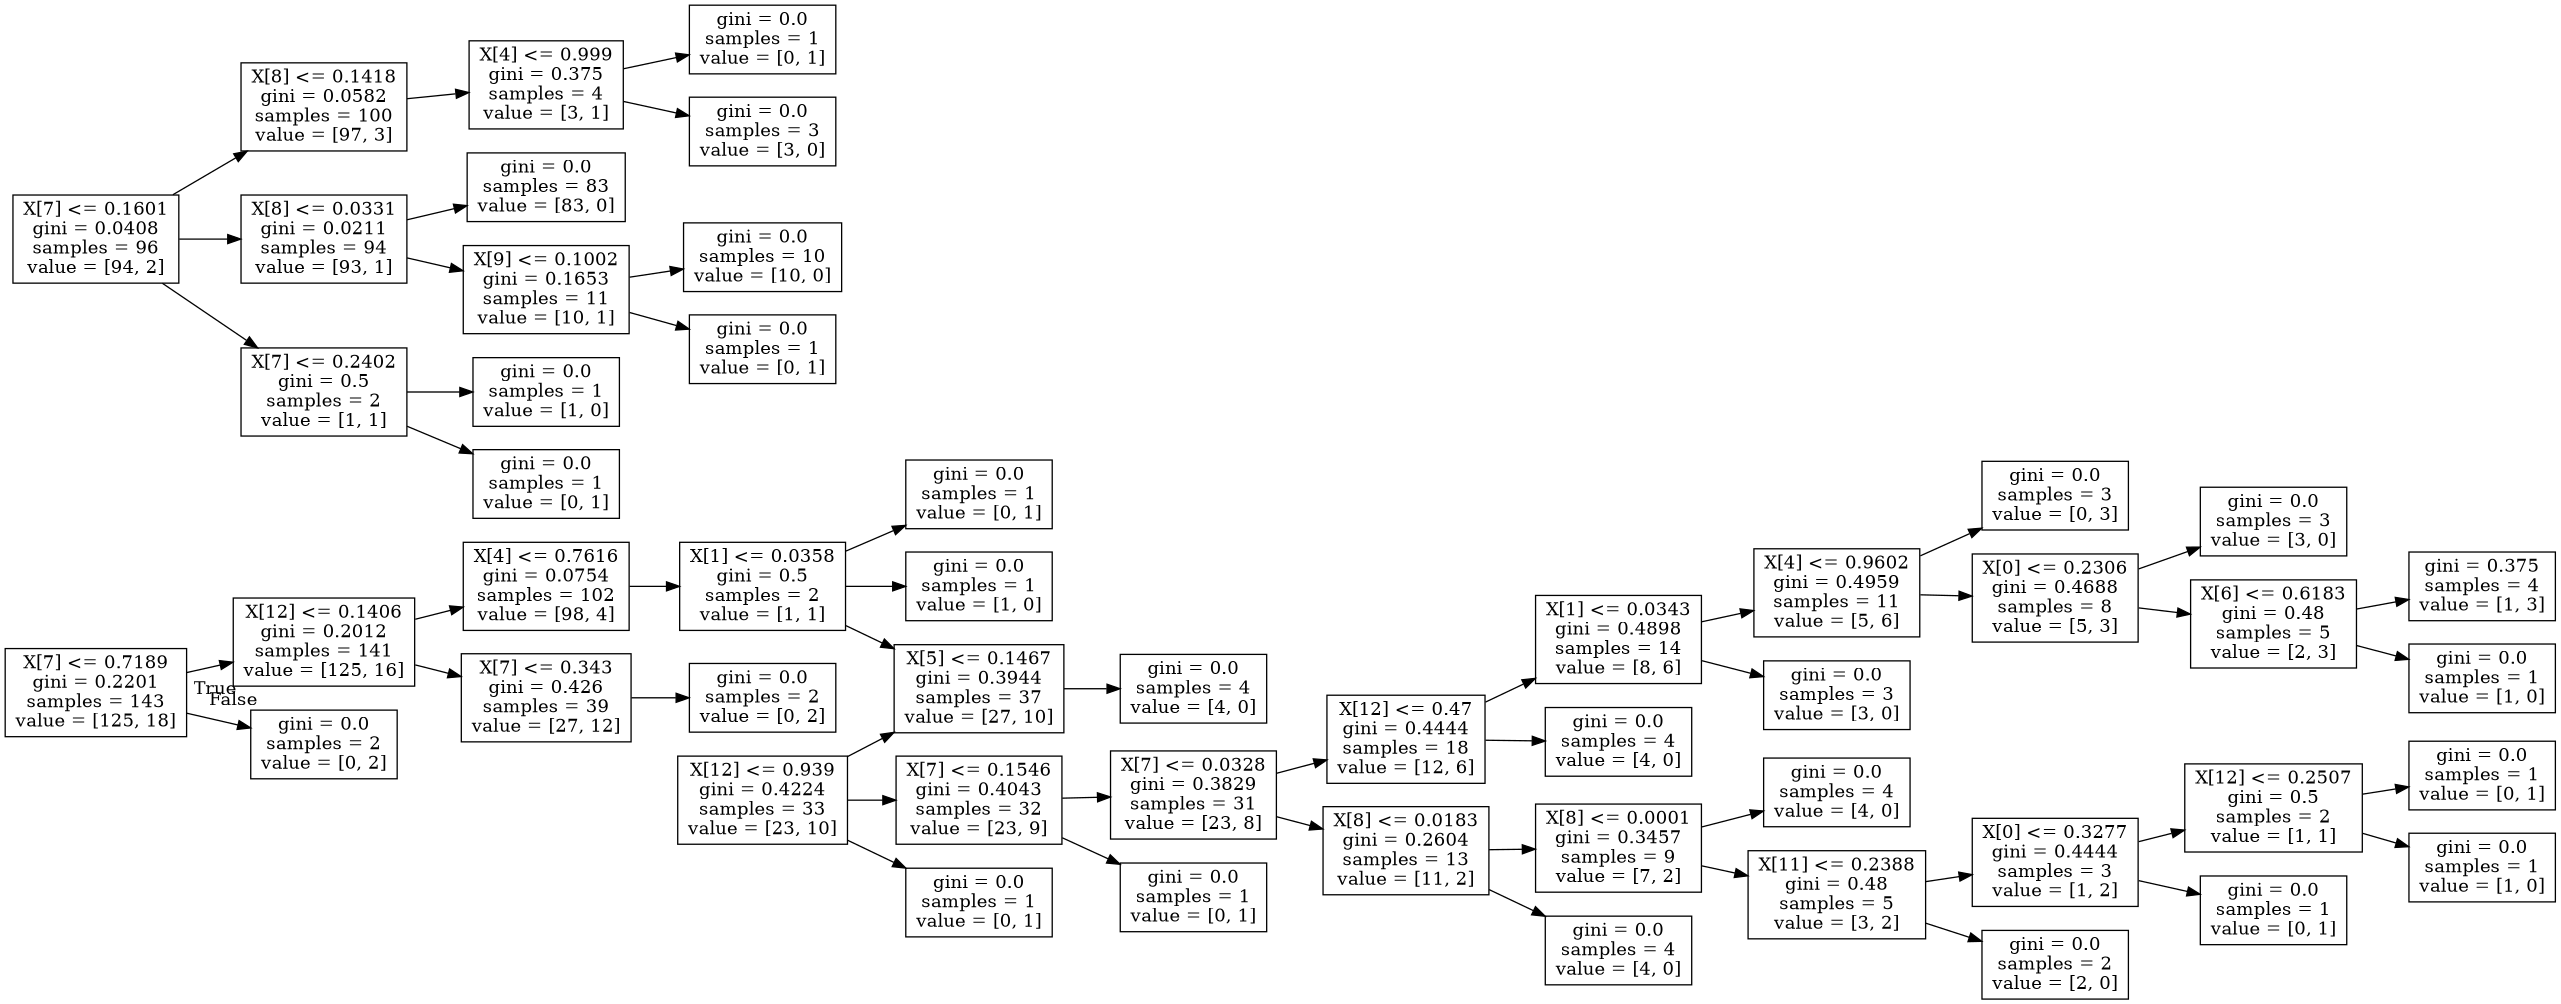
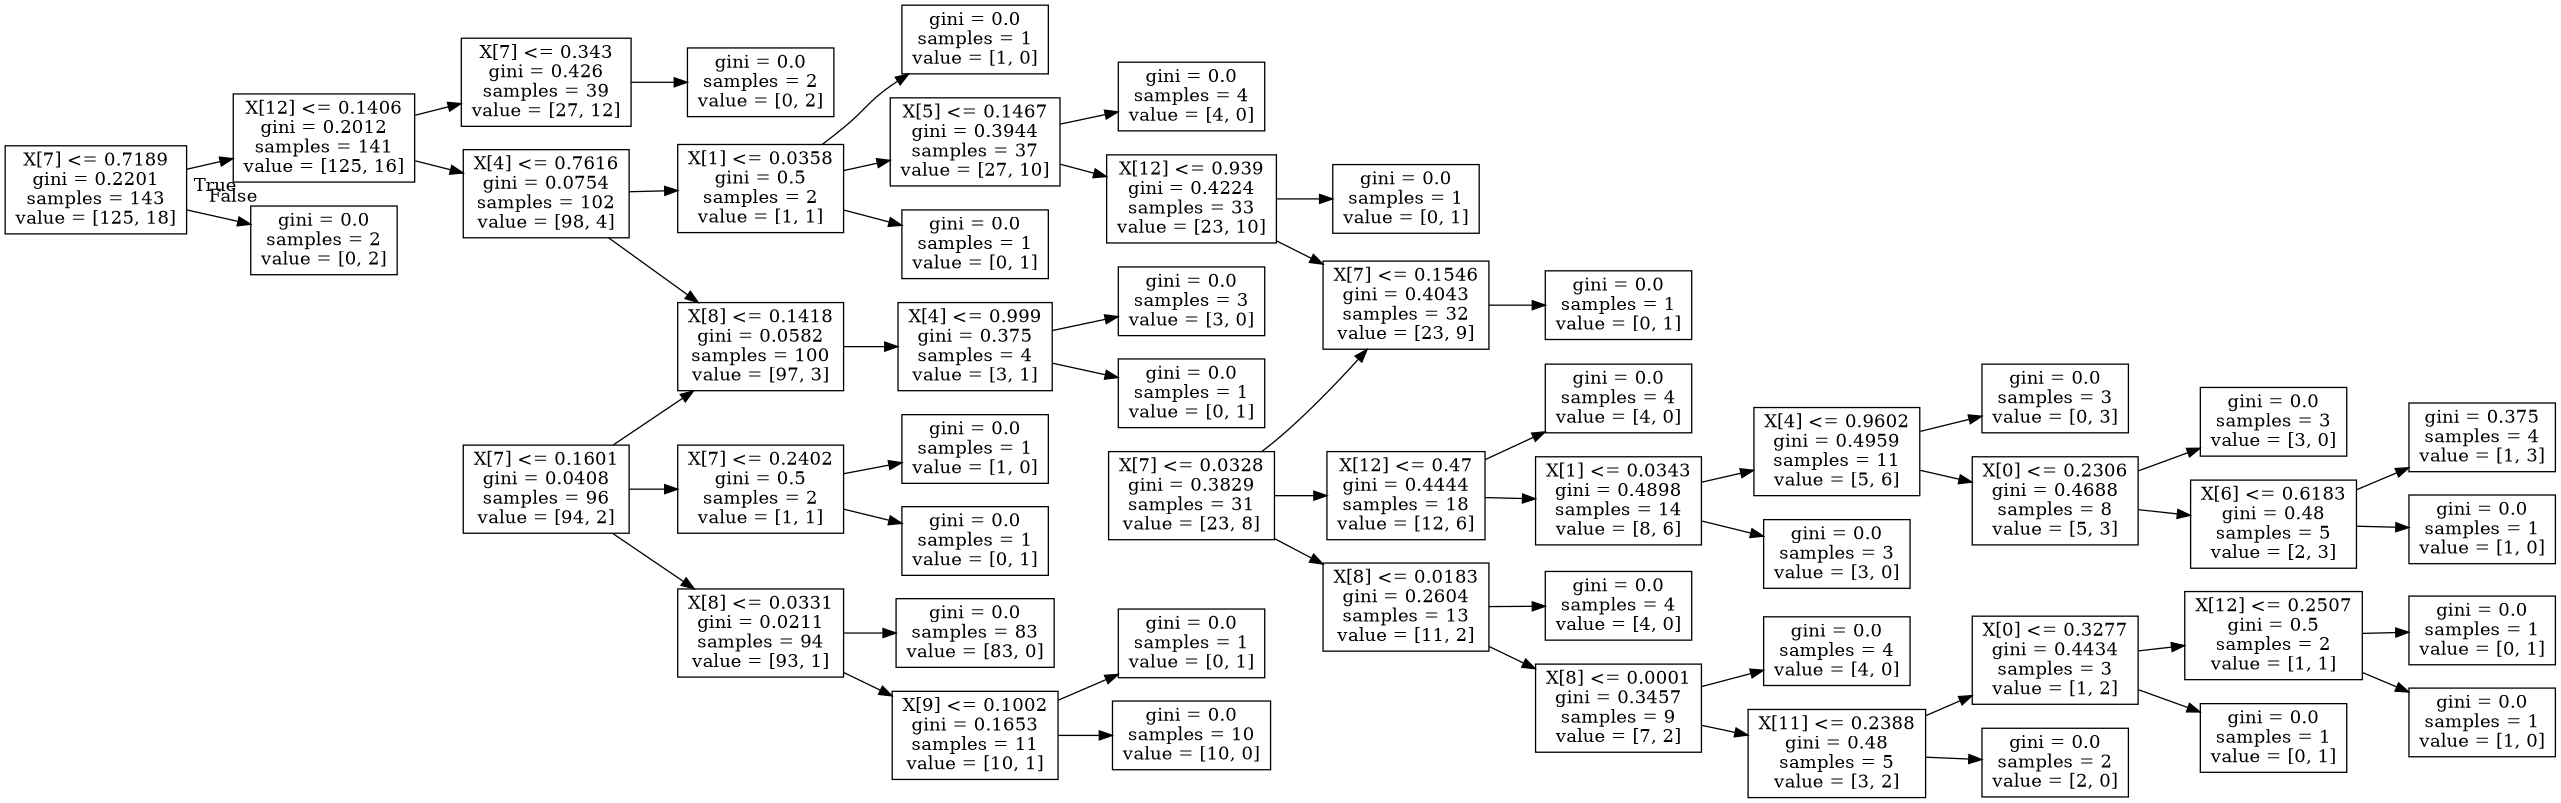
none -> (648, 266)
(865, 747) -> (1077, 169)
(1080, 798) -> (1312, 408)
(2055, 862) -> (2055, 660)
